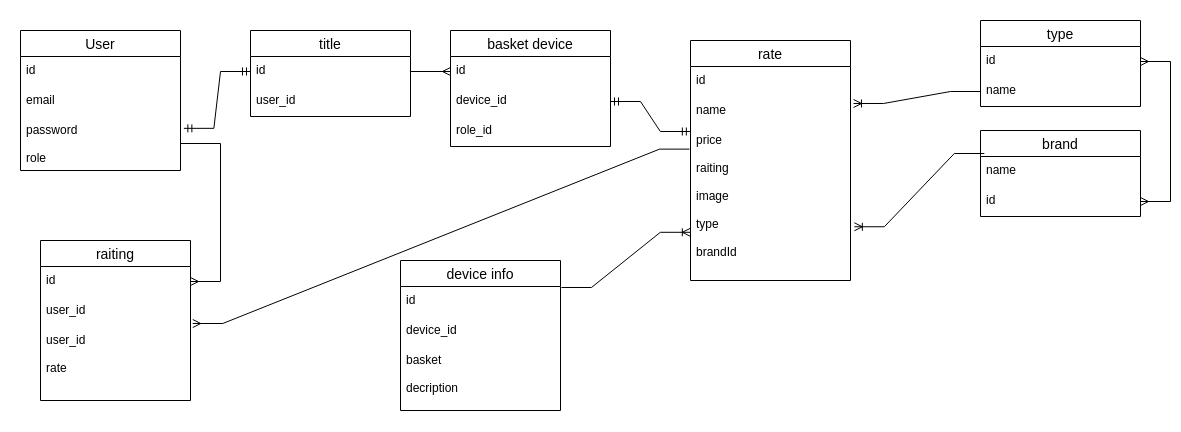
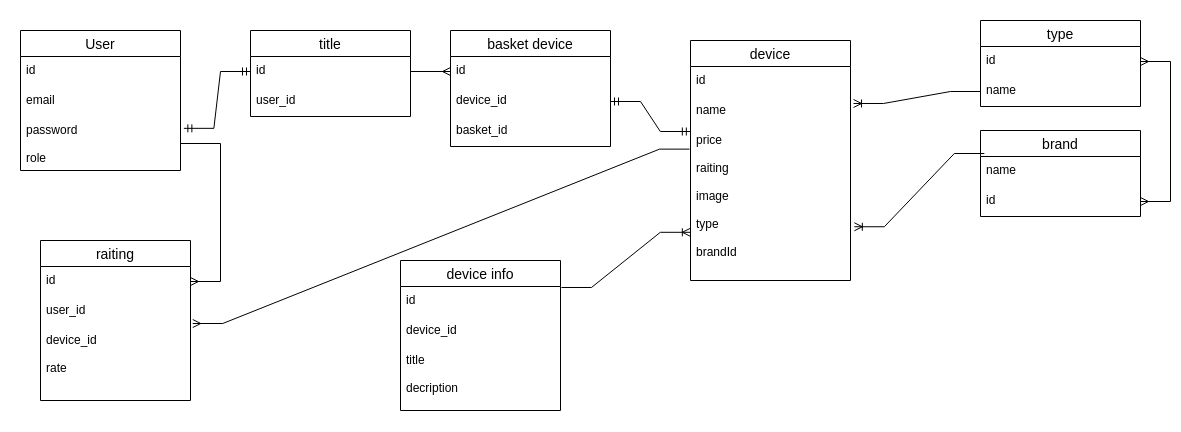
(770, 54) -> (770, 54)
(476, 130) -> (485, 130)
(68, 340) -> (73, 340)
(426, 360) -> (420, 360)
